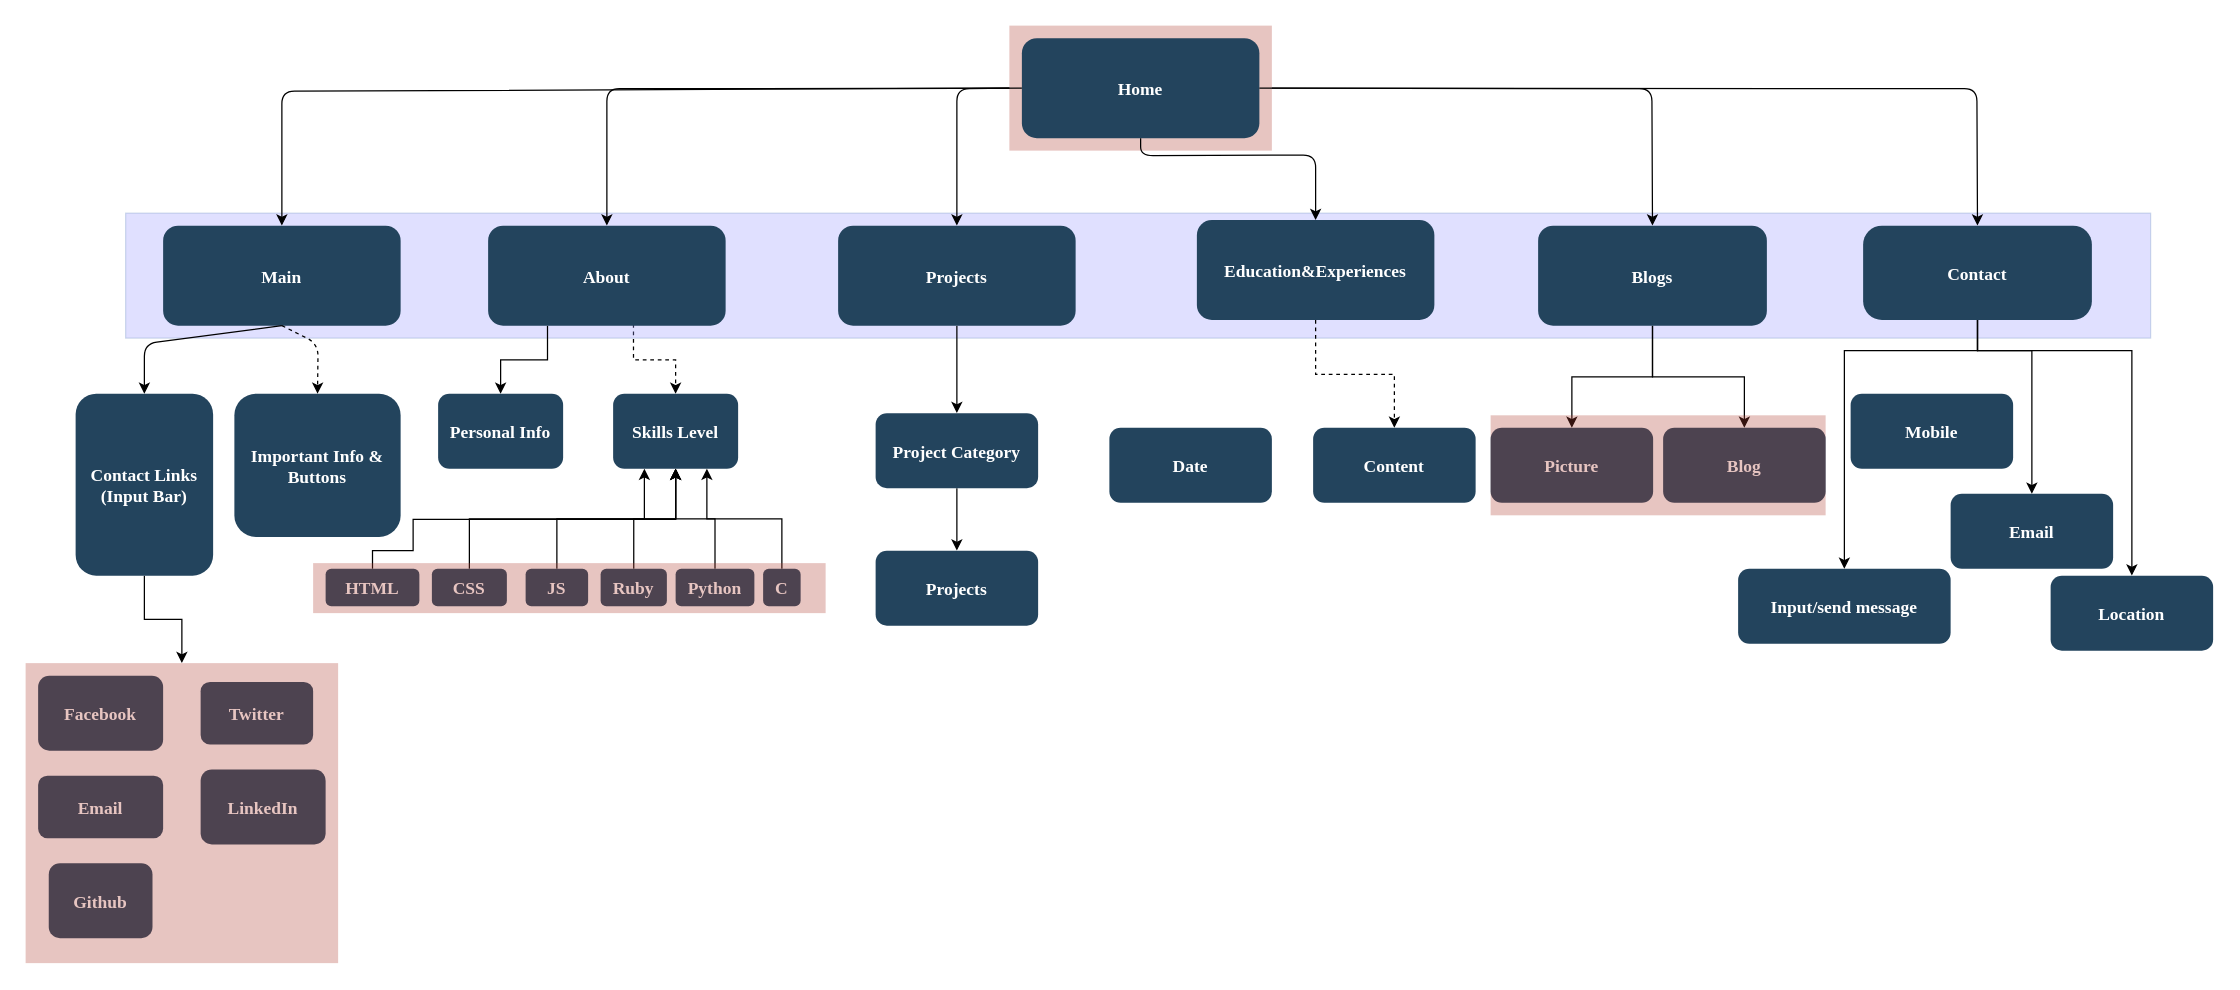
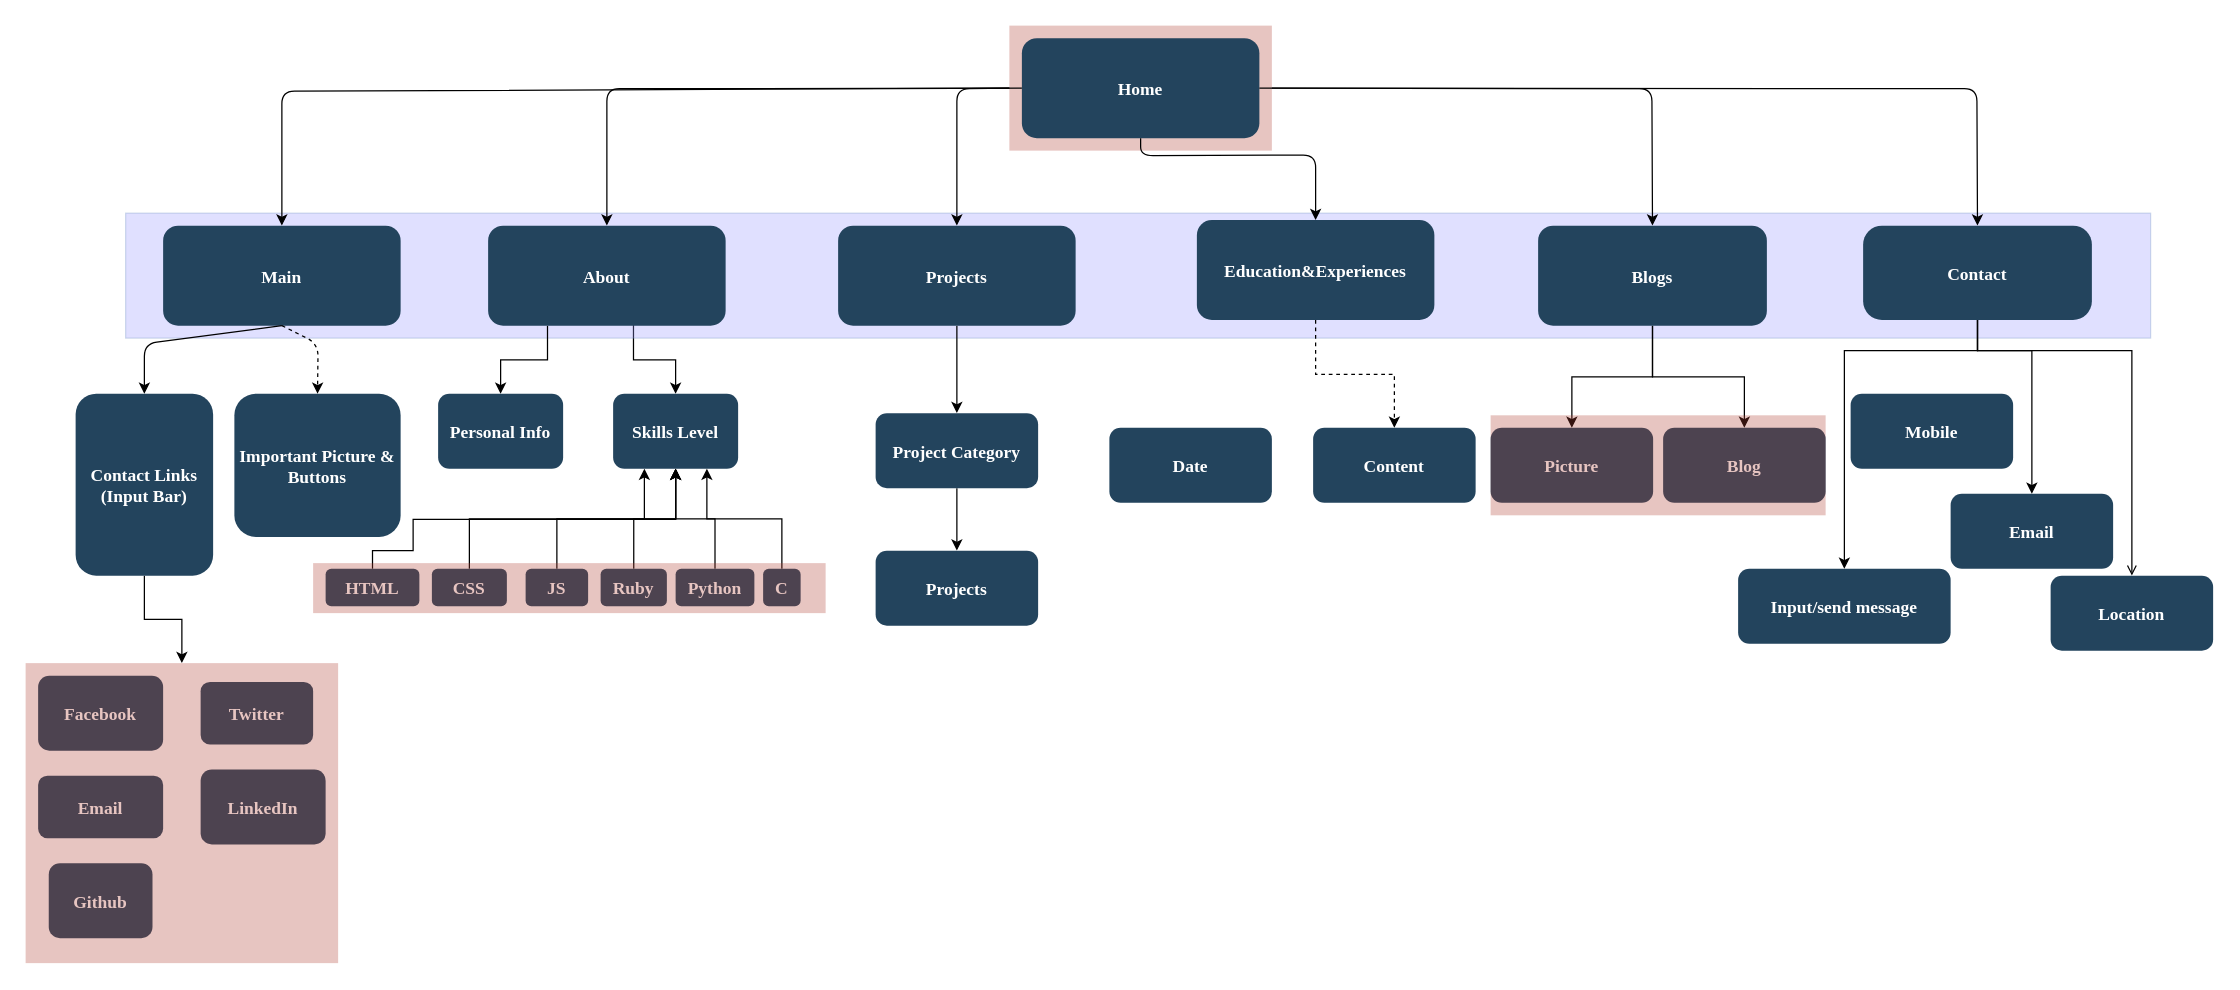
(651, 360) -> (651, 360)
(317, 456) -> (317, 456)
(2132, 566) -> (2132, 567)
